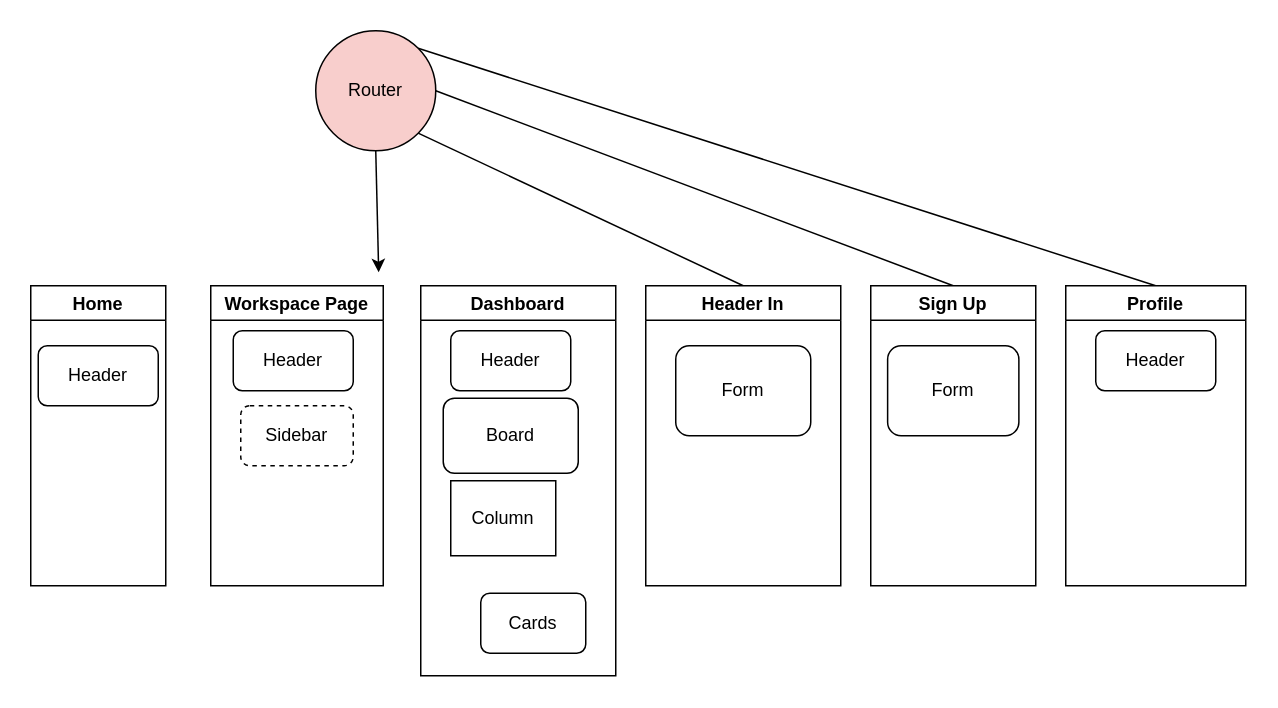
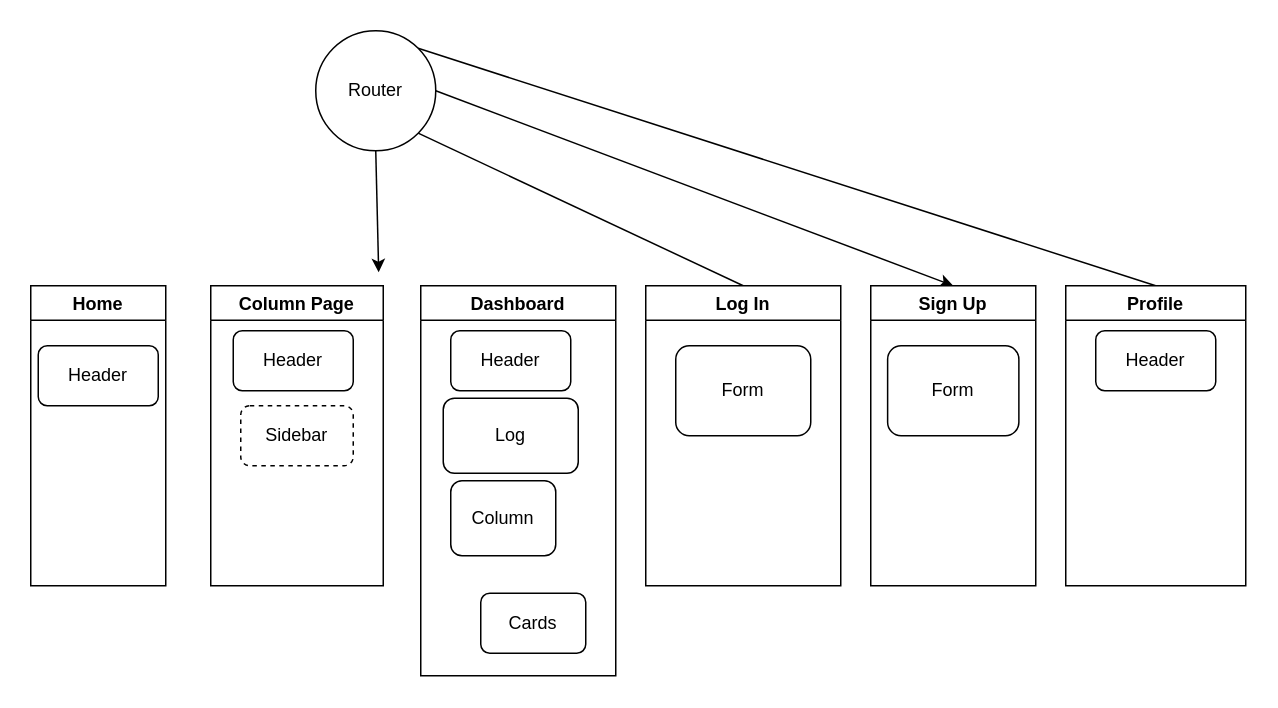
(376, 91) -> (376, 91)
(946, 283) -> (942, 281)
(296, 304) -> (296, 304)
(743, 304) -> (743, 304)
(511, 436) -> (511, 436)
(503, 518) -> (503, 518)
